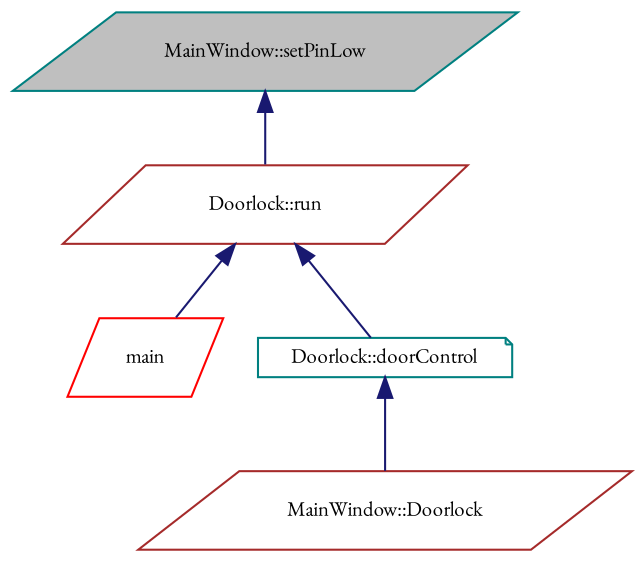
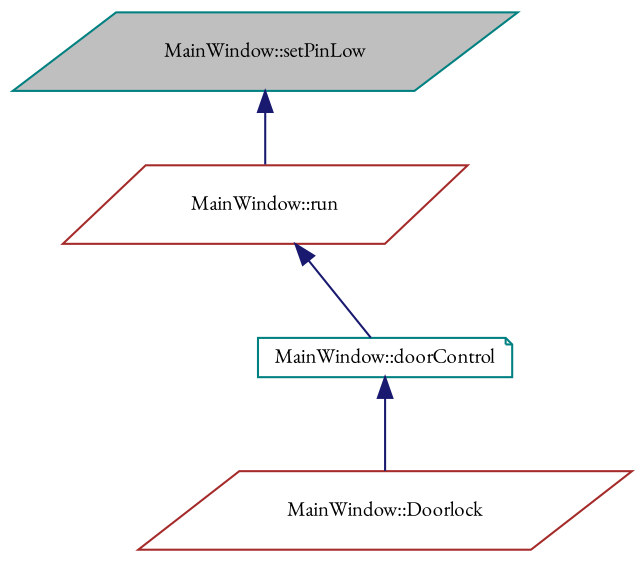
(265, 205) -> (265, 205)
(145, 358) -> none
(385, 358) -> (385, 358)
